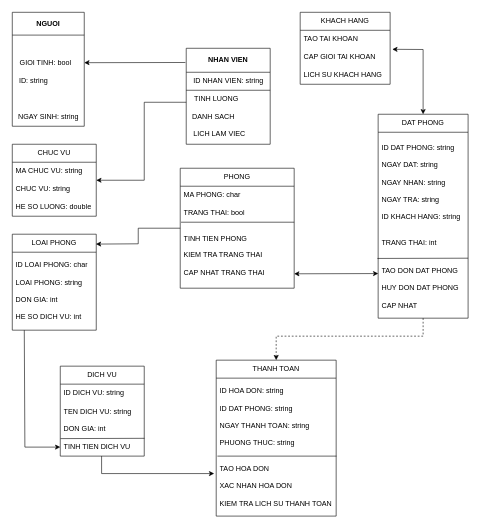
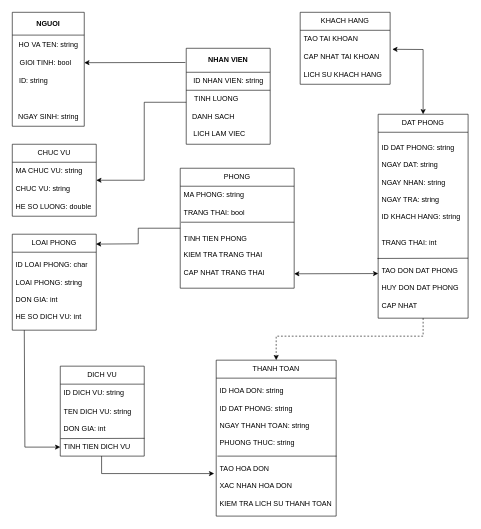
none -> (48, 45)
(337, 57) -> (337, 57)
(209, 195) -> (212, 195)
